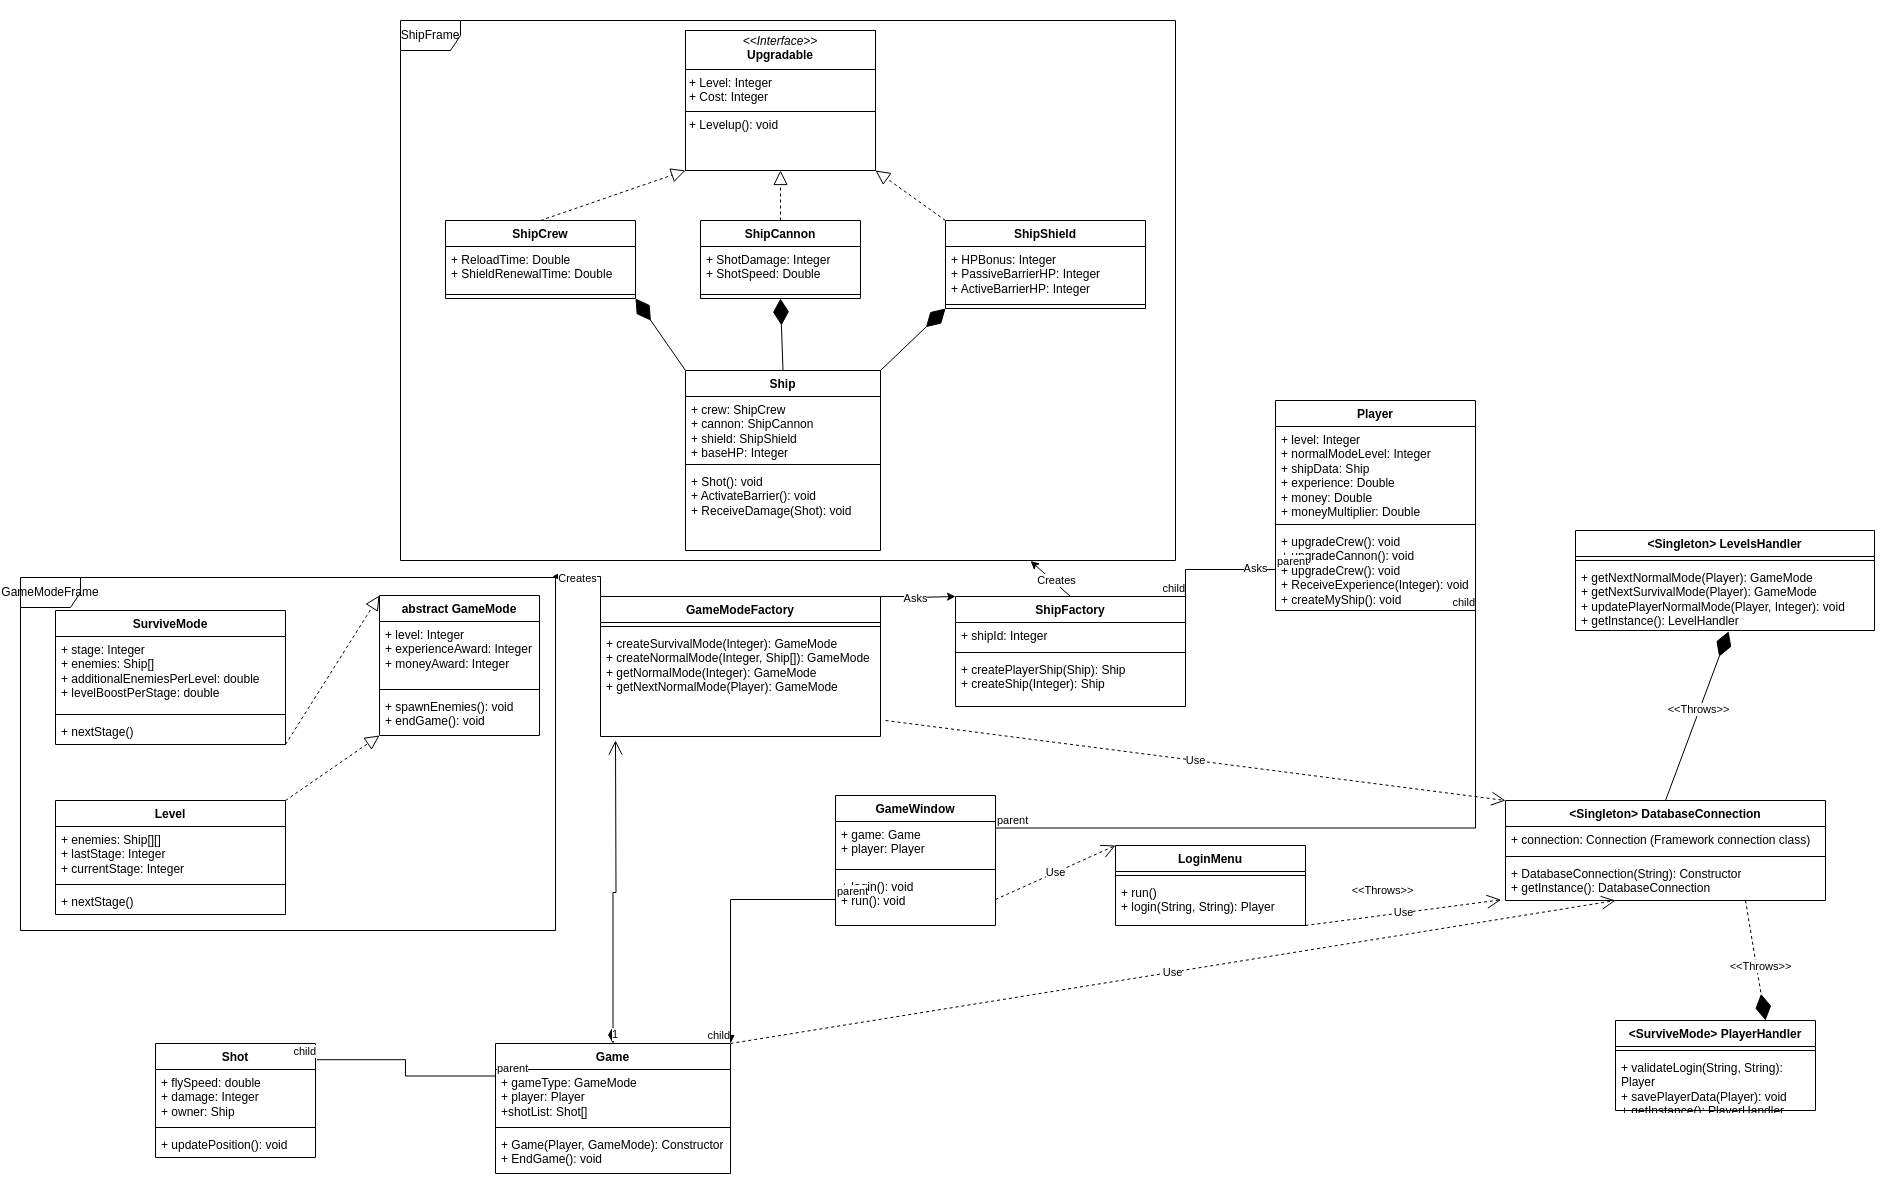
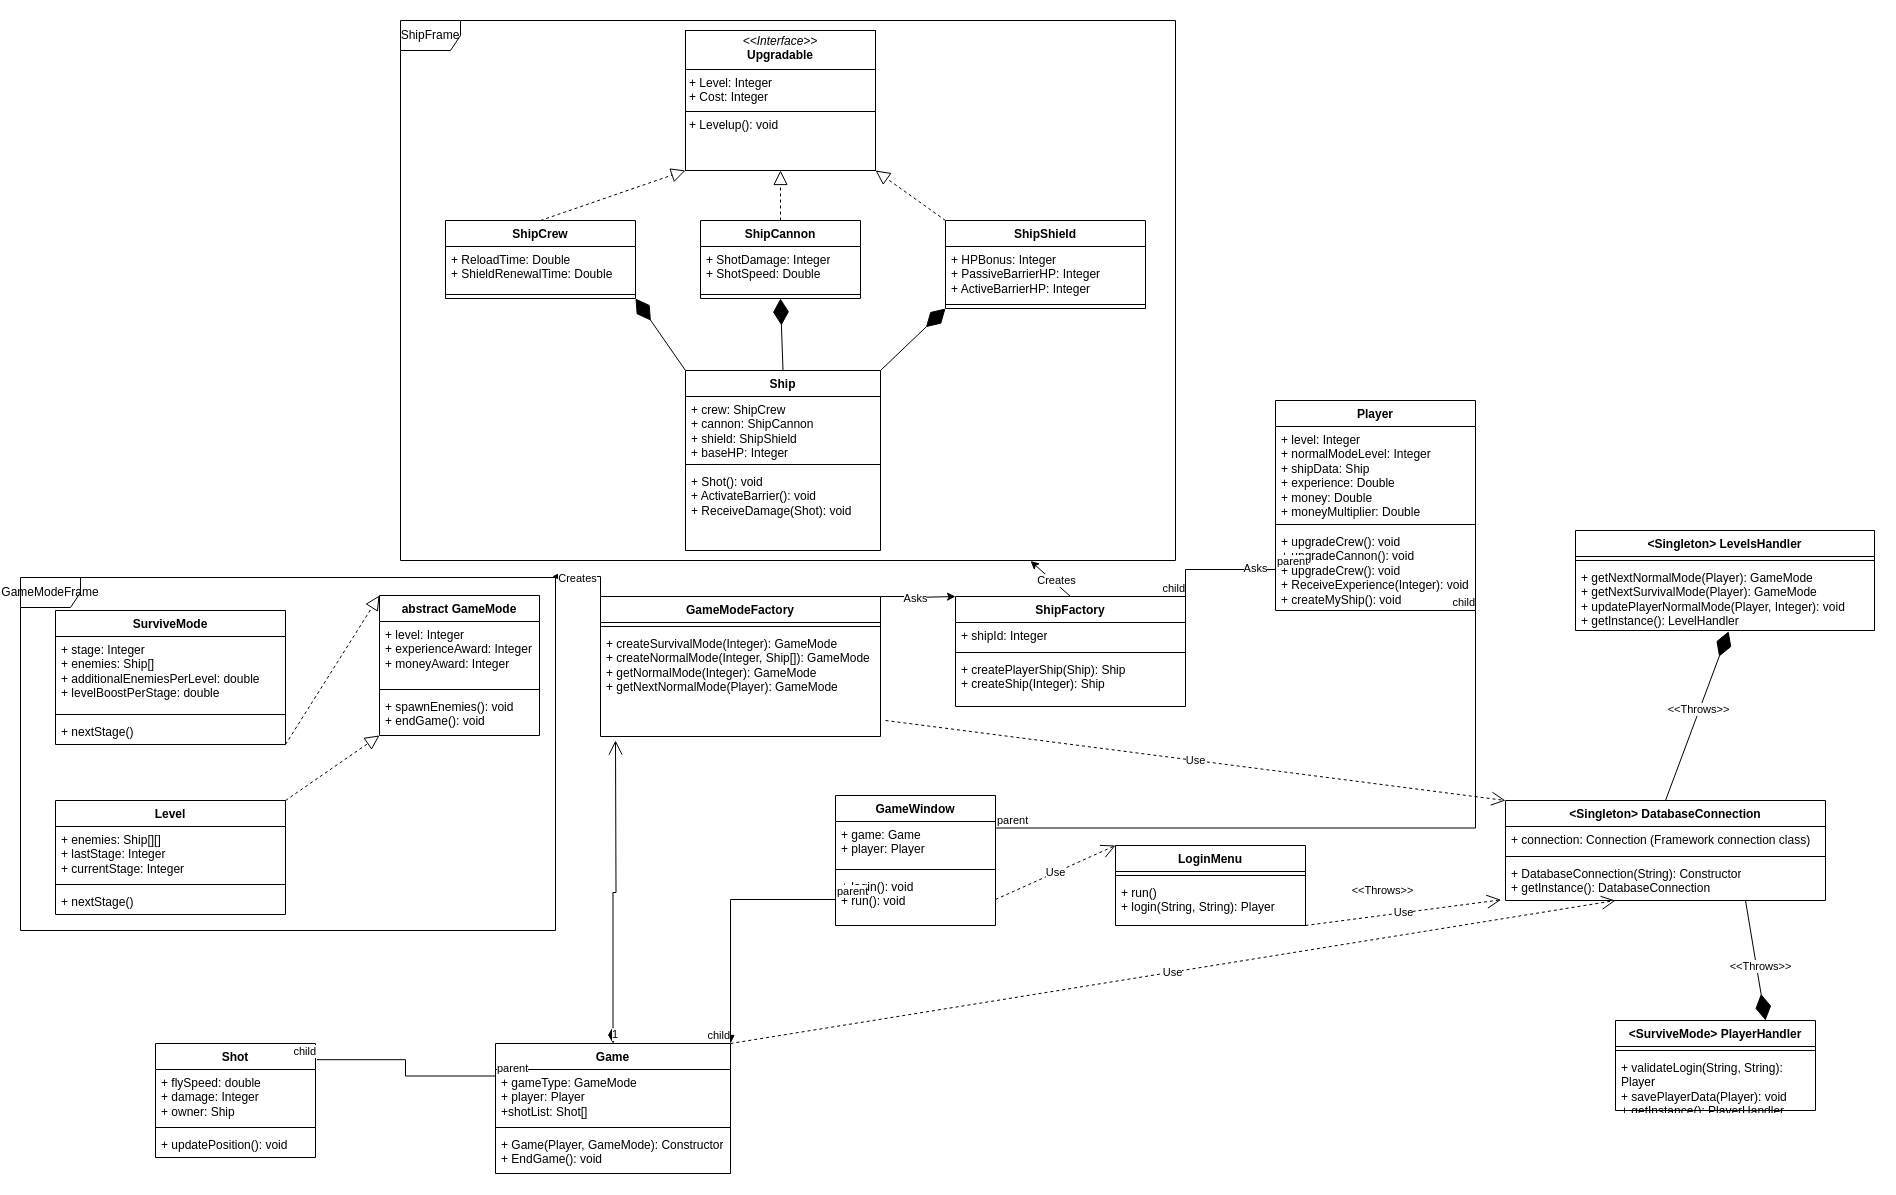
(1751, 931) -> (1751, 931)
